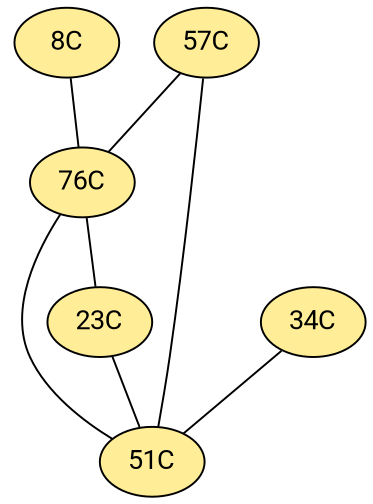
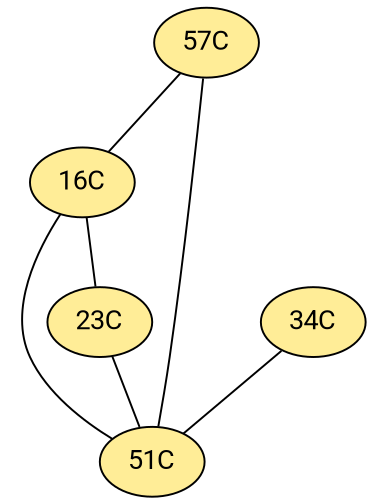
(67, 43) -> none
(82, 182) -> (82, 182)
